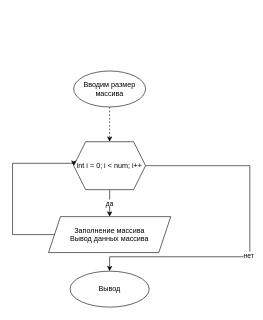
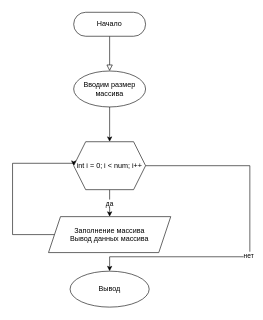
none -> (110, 24)
none -> (110, 51)
(110, 122) -> (110, 122)
